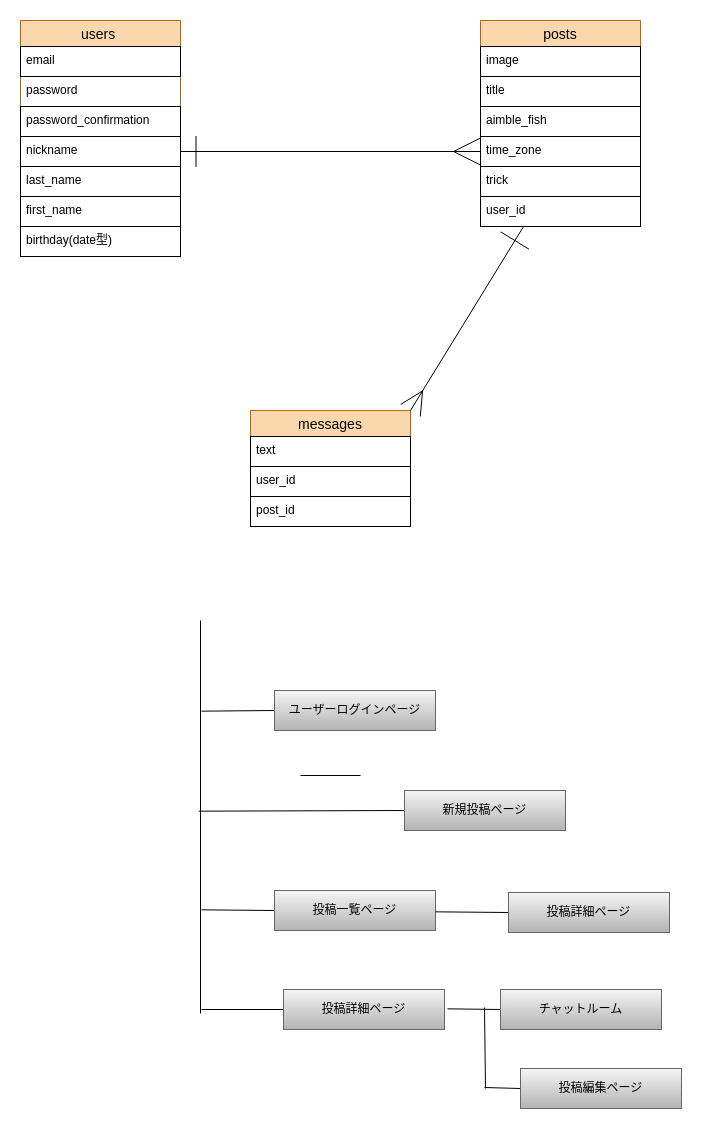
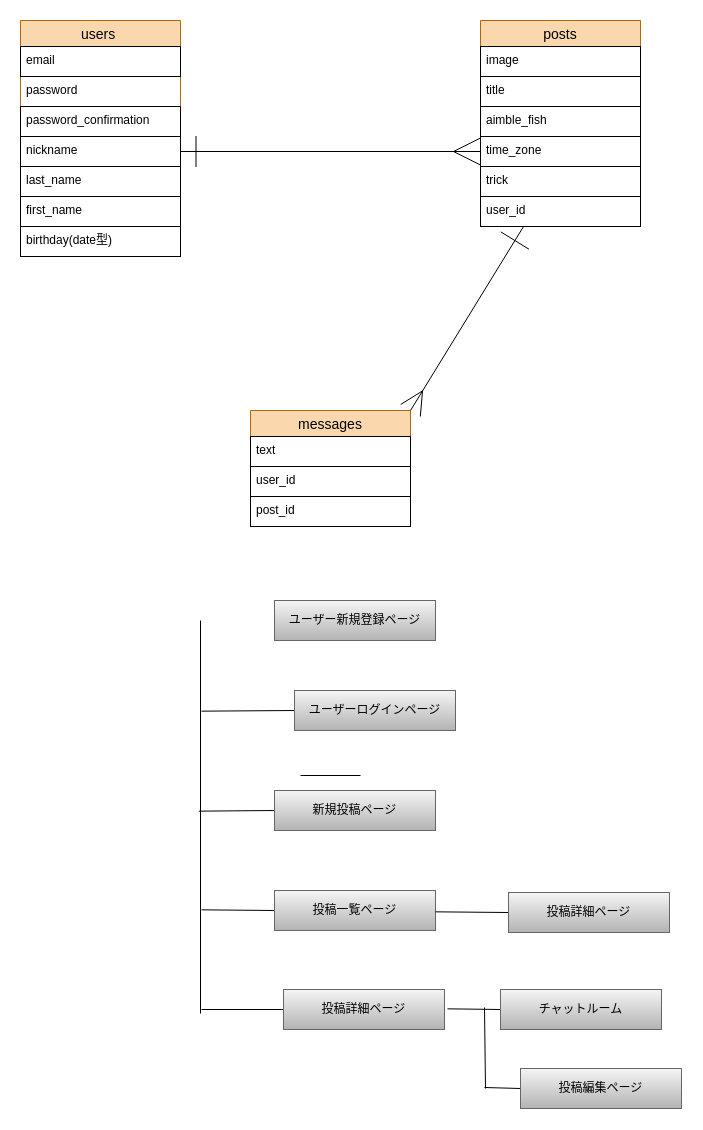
none -> (355, 621)
(355, 711) -> (375, 711)
(485, 811) -> (355, 811)
